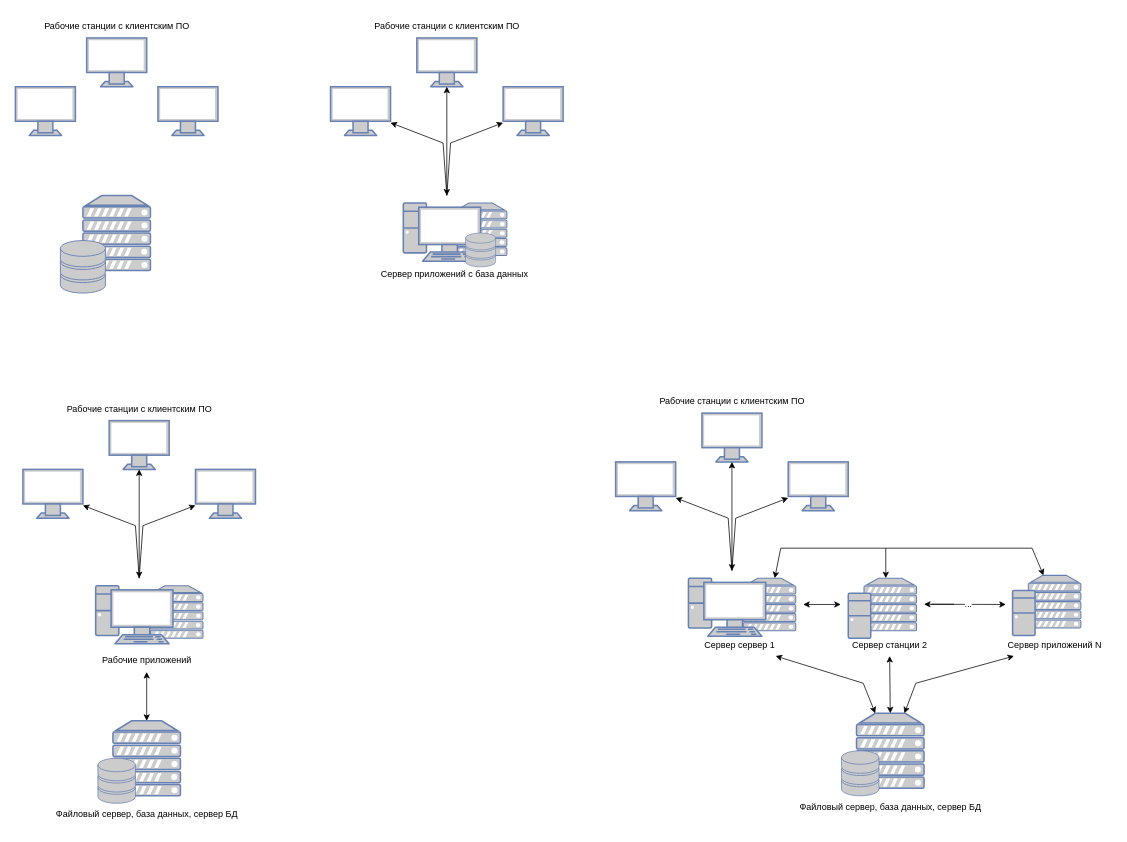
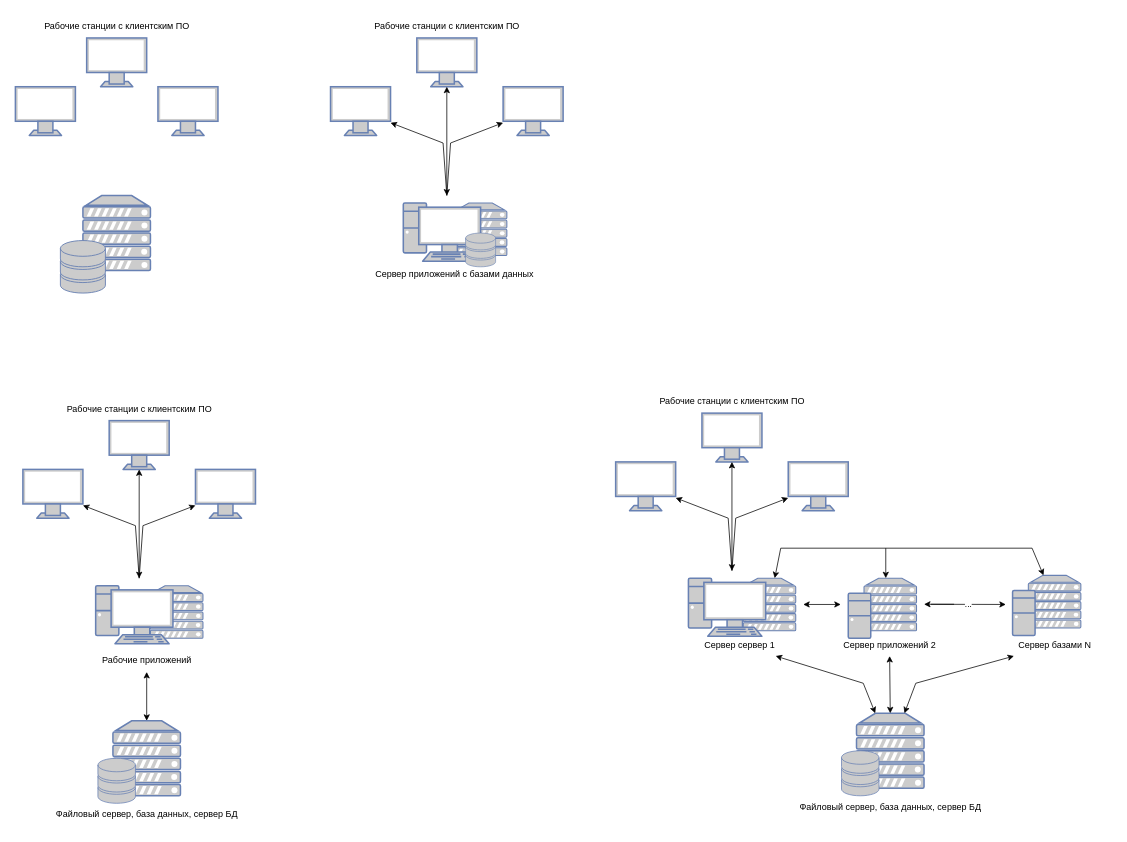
(455, 274) -> (455, 274)
(890, 645) -> (890, 645)
(1055, 645) -> (1055, 645)
